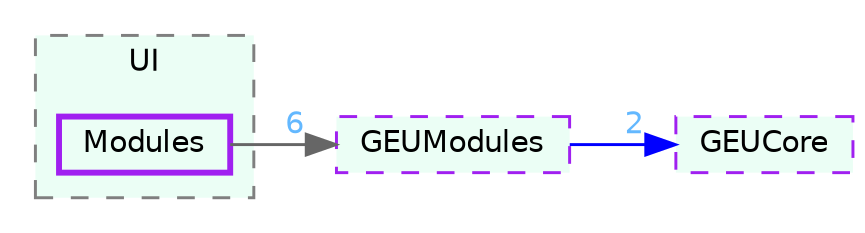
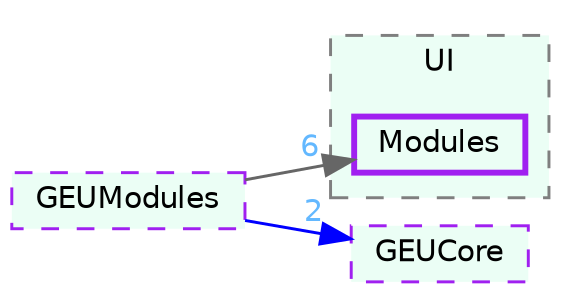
(272, 145) -> (285, 173)
